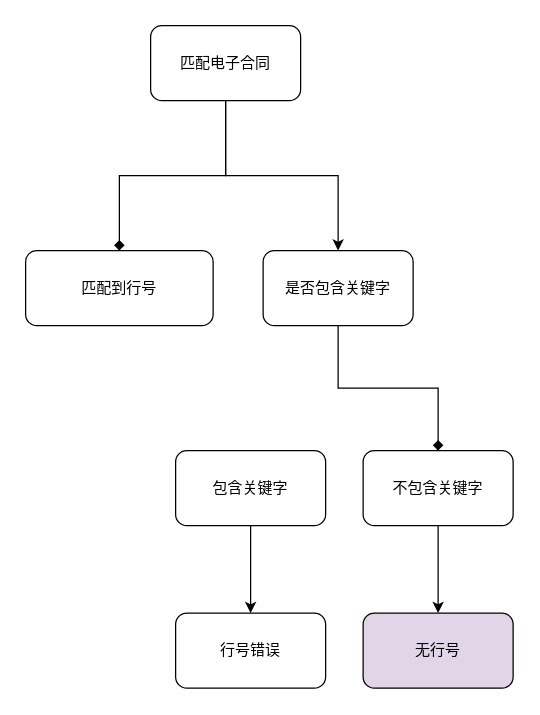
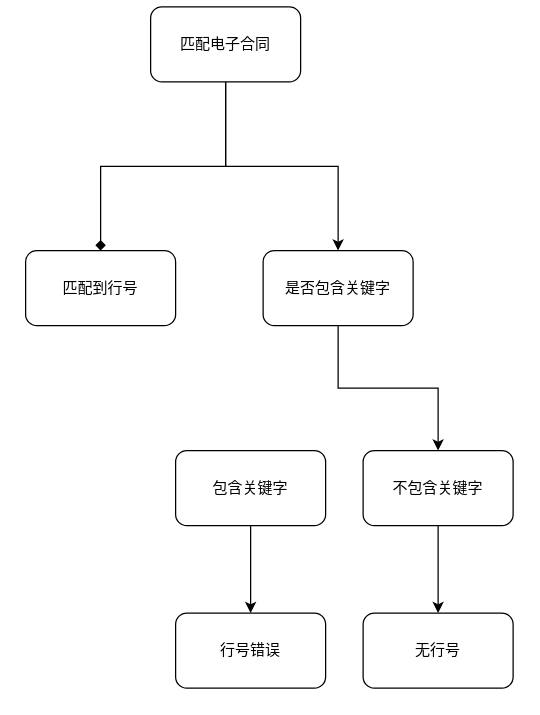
(226, 63) -> (226, 44)
(119, 288) -> (101, 288)
(438, 440) -> (438, 441)
(438, 651) -> (438, 651)
